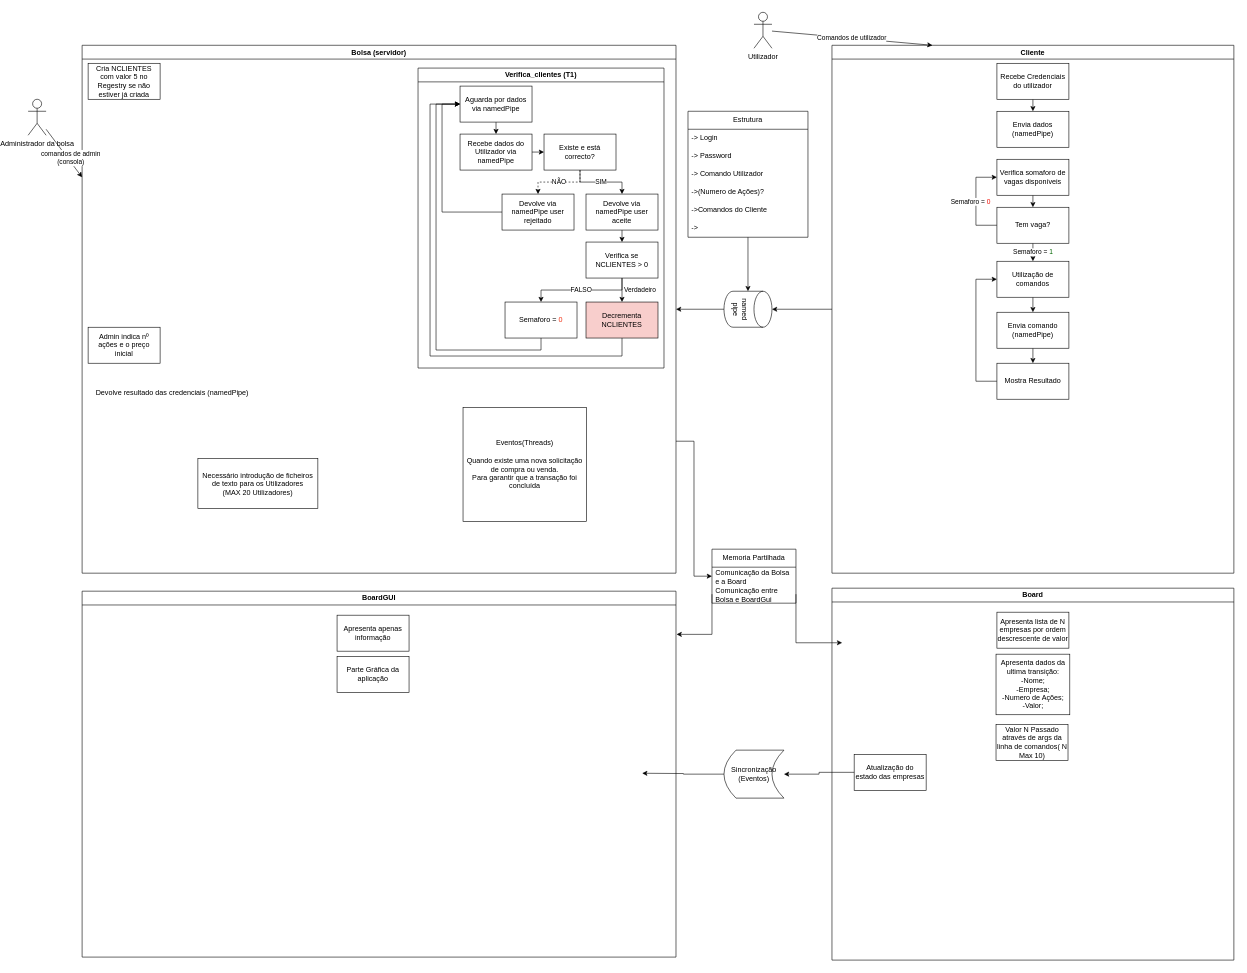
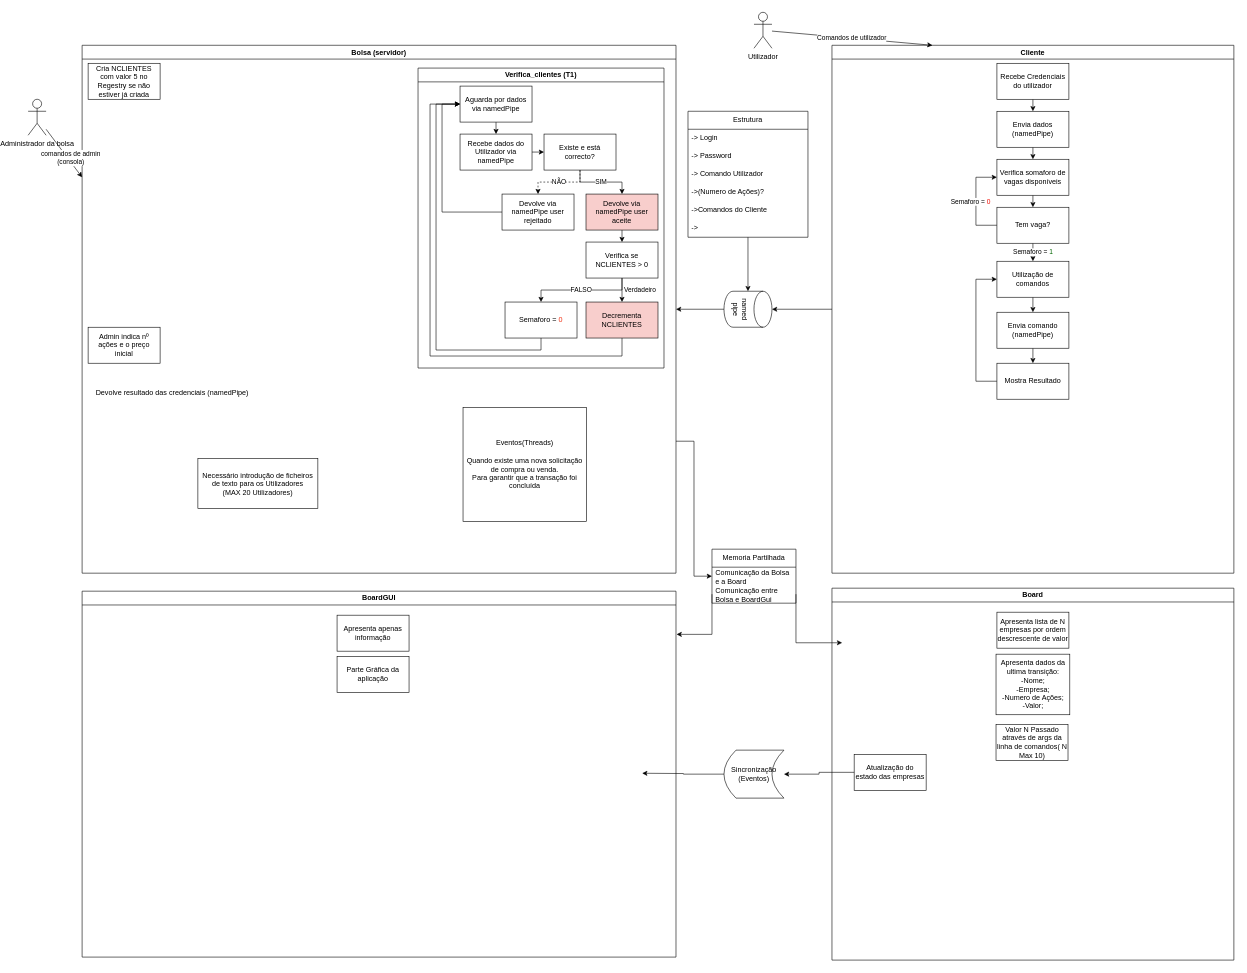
none -> (1033, 153)
(622, 212) -> (622, 212)
